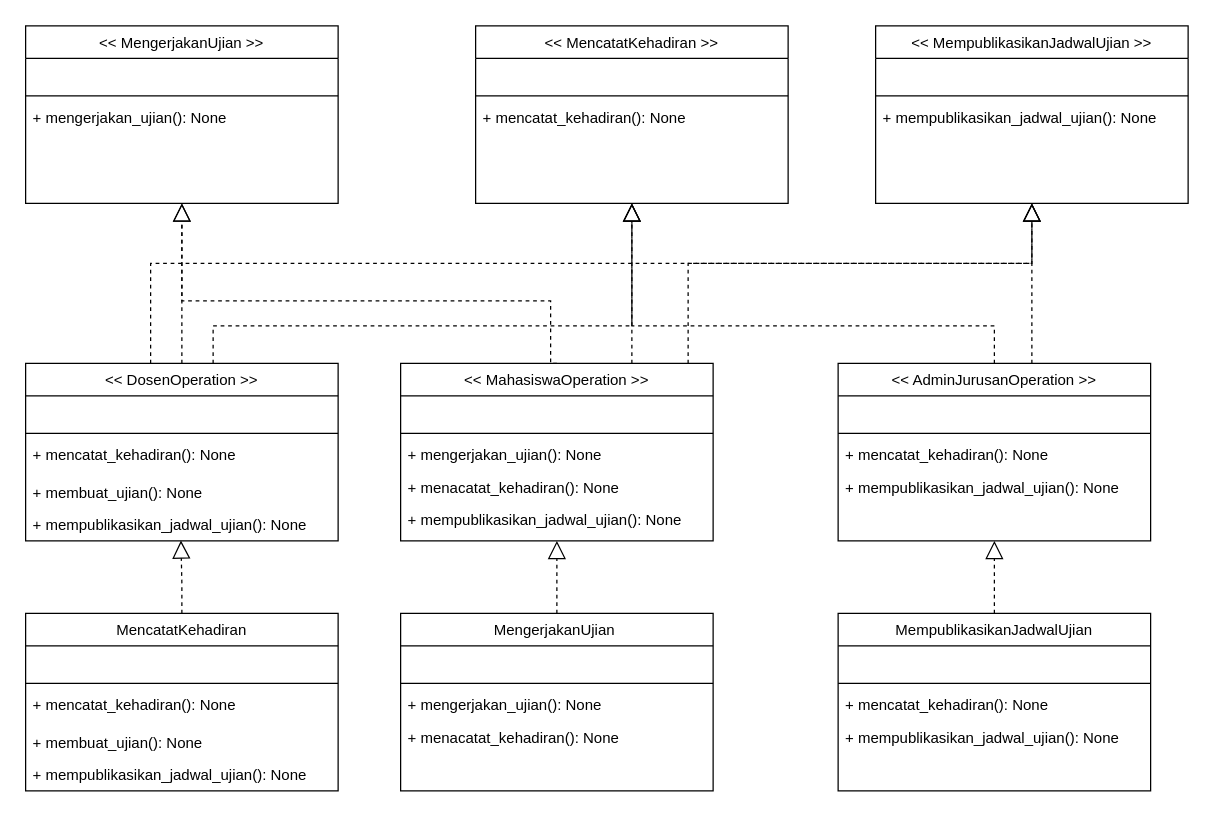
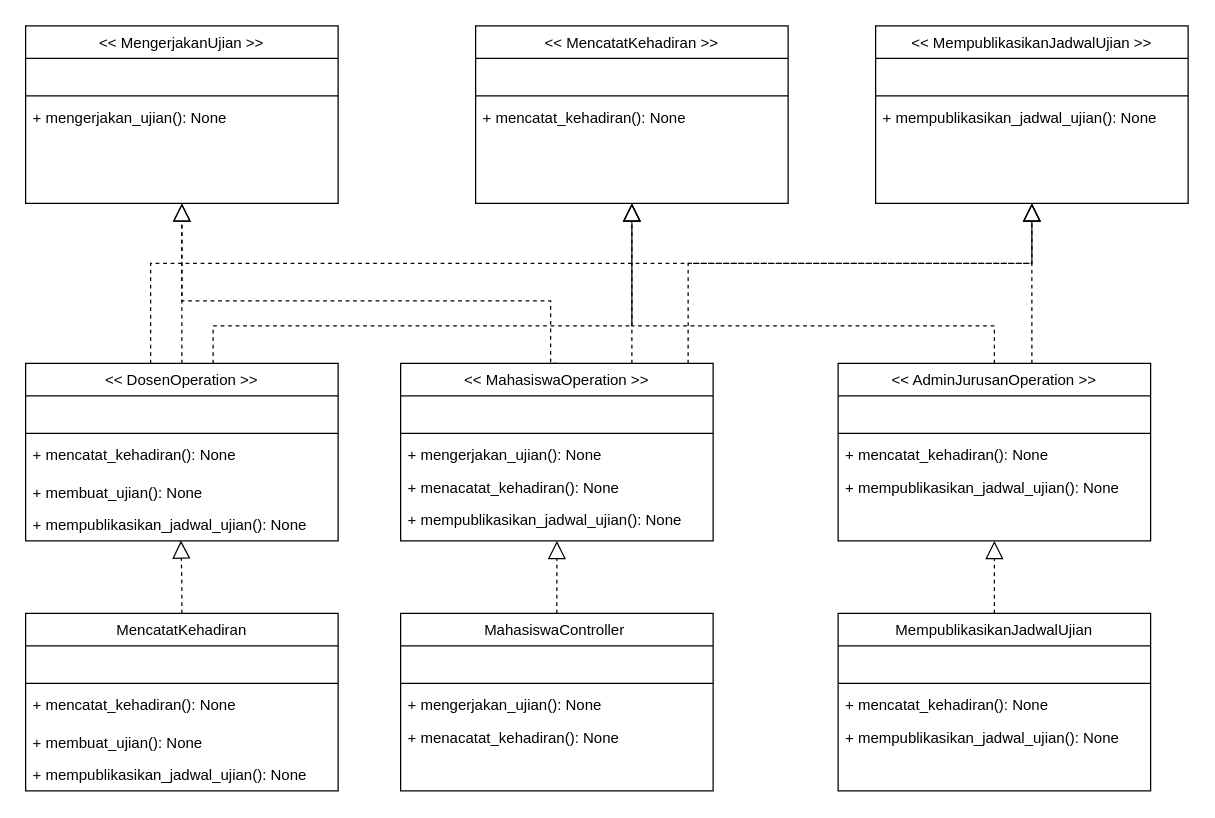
(556, 630) -> (556, 630)
